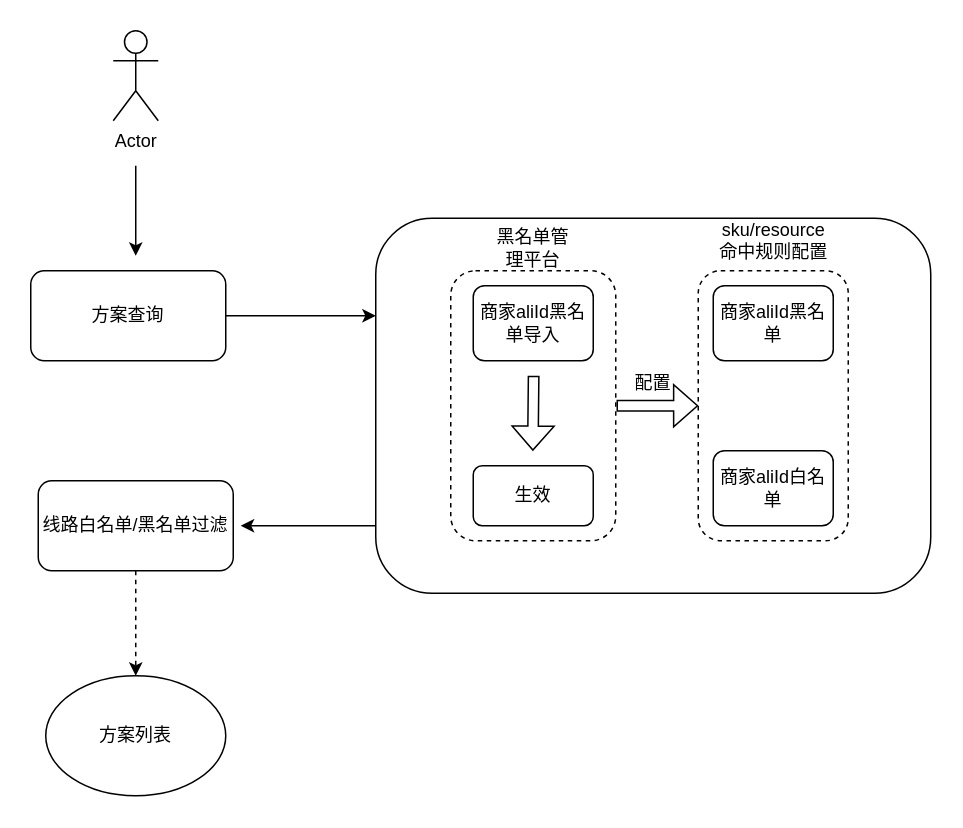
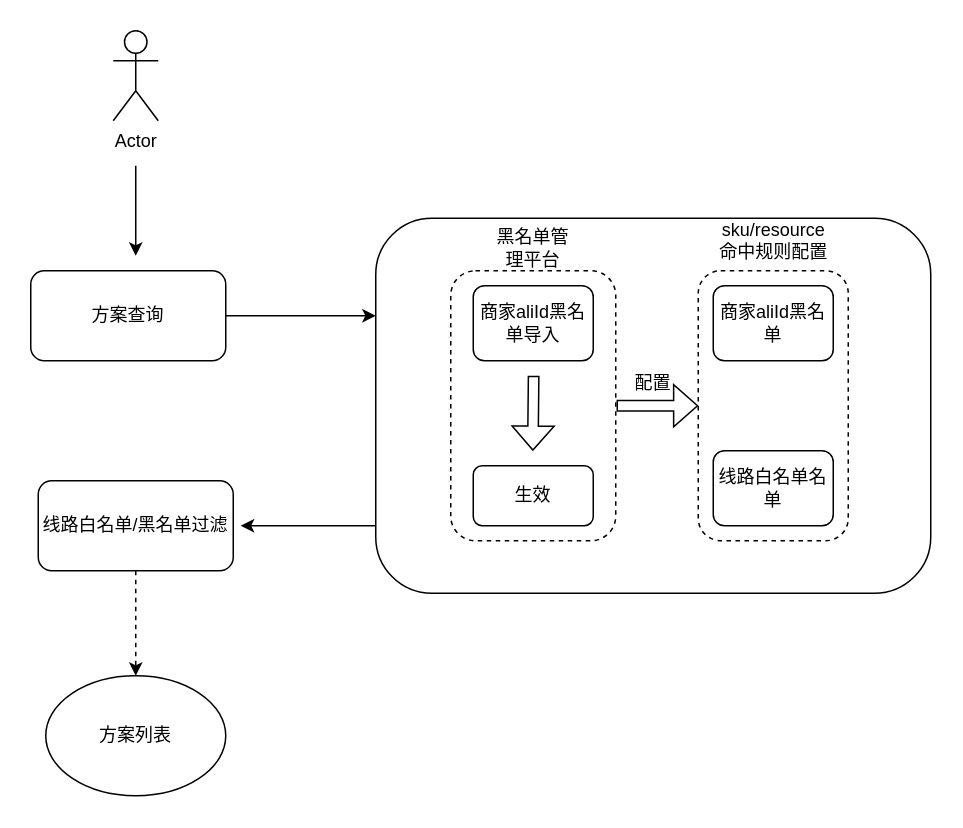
(773, 488) -> (773, 488)
